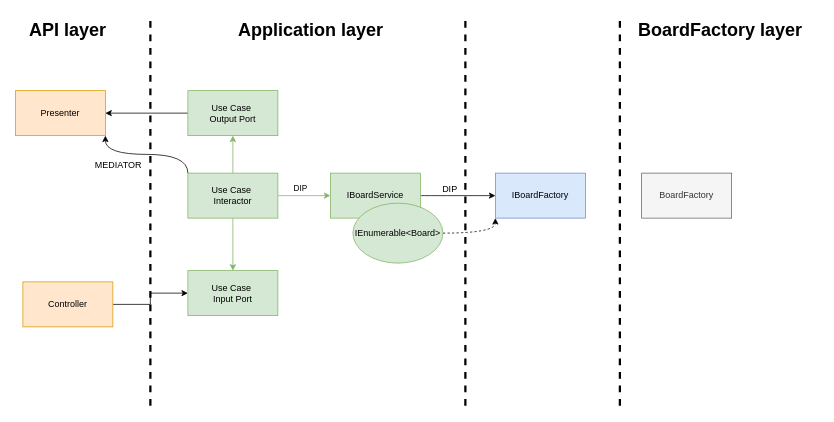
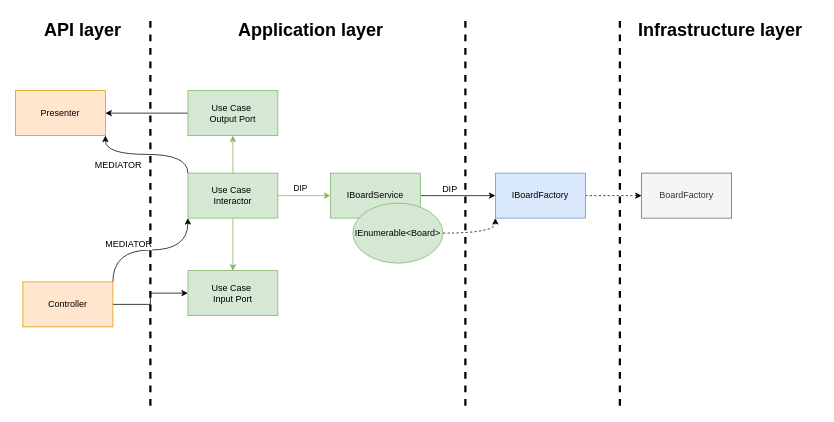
(68, 30) -> (83, 30)
(720, 30) -> (720, 30)
none -> (612, 195)
none -> (148, 250)
